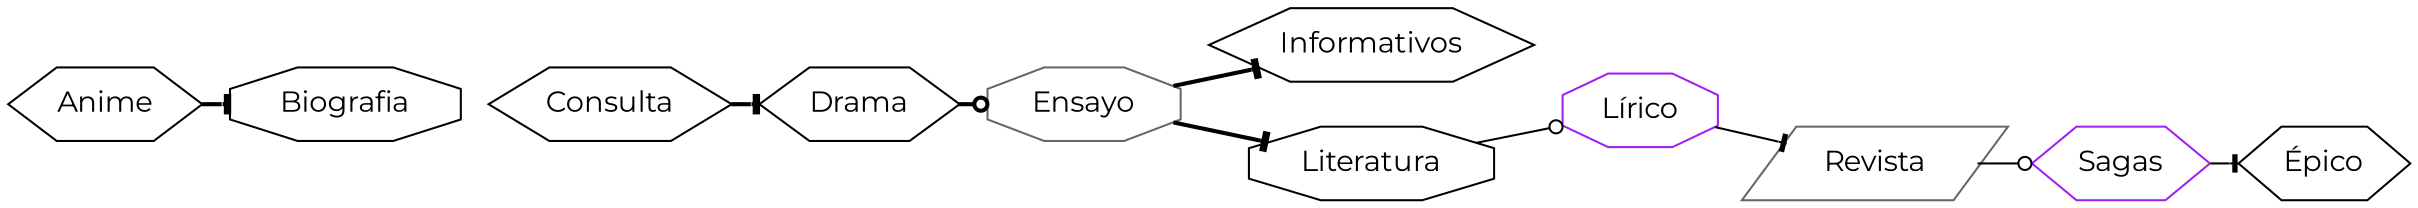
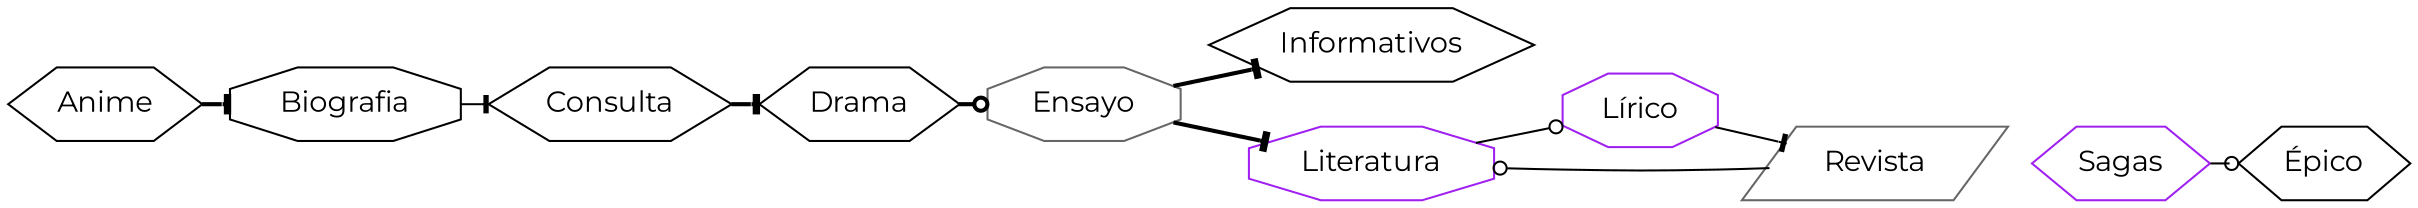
none -> (471, 104)
(1372, 163) -> (1372, 163)
(1998, 163) -> (1638, 170)
(2220, 163) -> (2220, 163)
